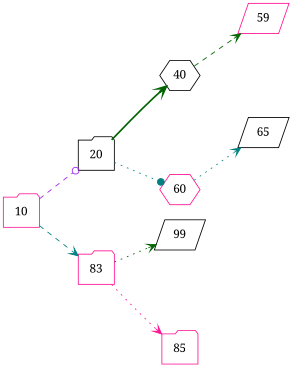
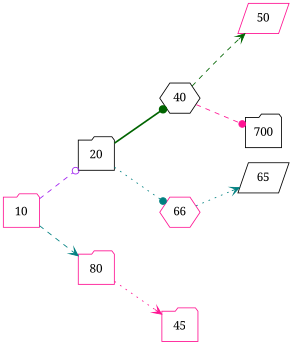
(263, 18) -> (263, 18)
(135, 115) -> (137, 127)
none -> (263, 133)
(180, 190) -> (180, 212)
(180, 235) -> none
(96, 269) -> (96, 269)
(180, 349) -> (180, 326)
